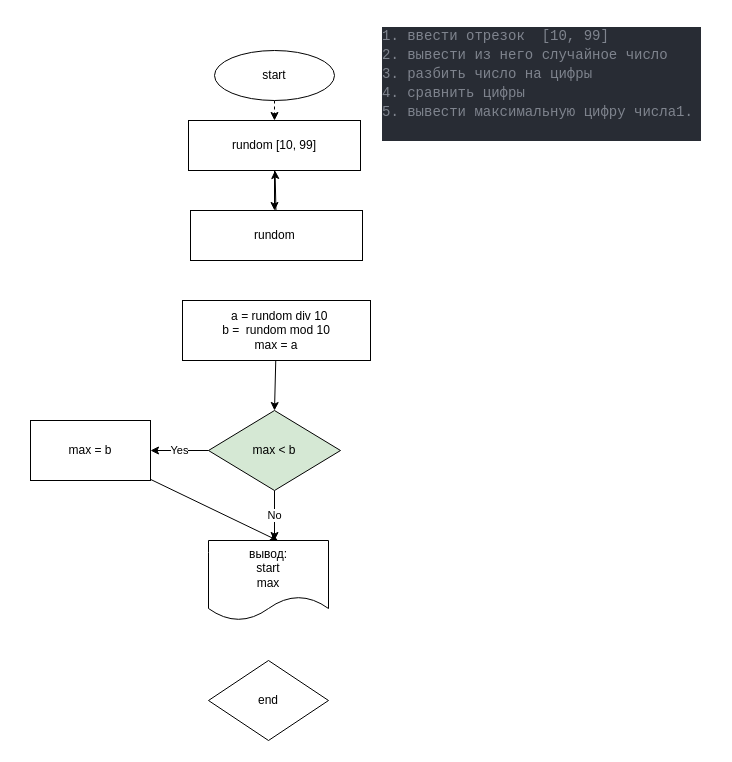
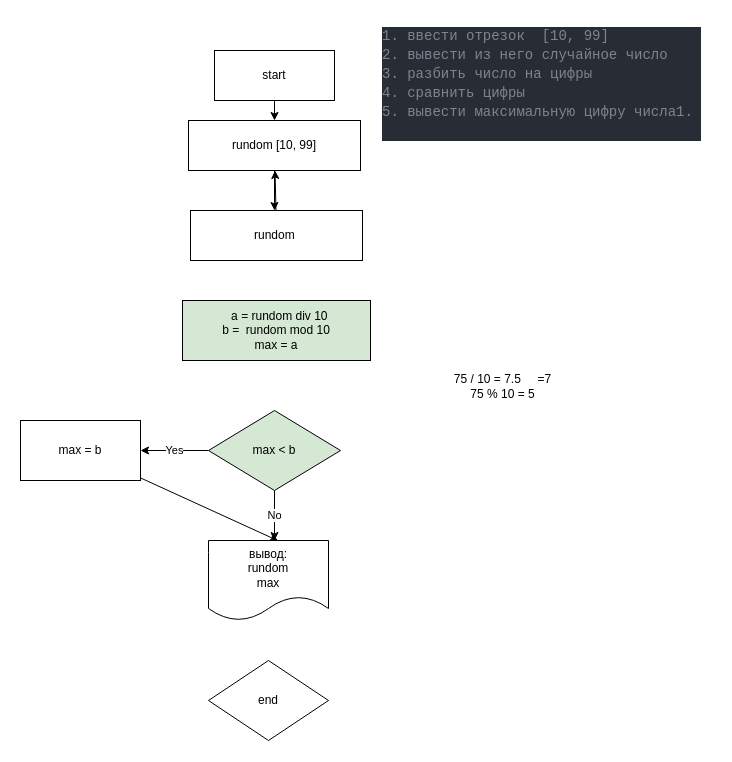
(275, 76) -> (275, 76)
(275, 108) -> (275, 108)
(277, 331) -> (277, 331)
(275, 382) -> none
none -> (503, 387)
(91, 451) -> (81, 451)
(269, 569) -> (269, 569)
